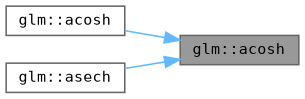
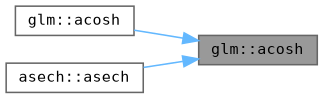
(65, 78) -> (75, 78)
